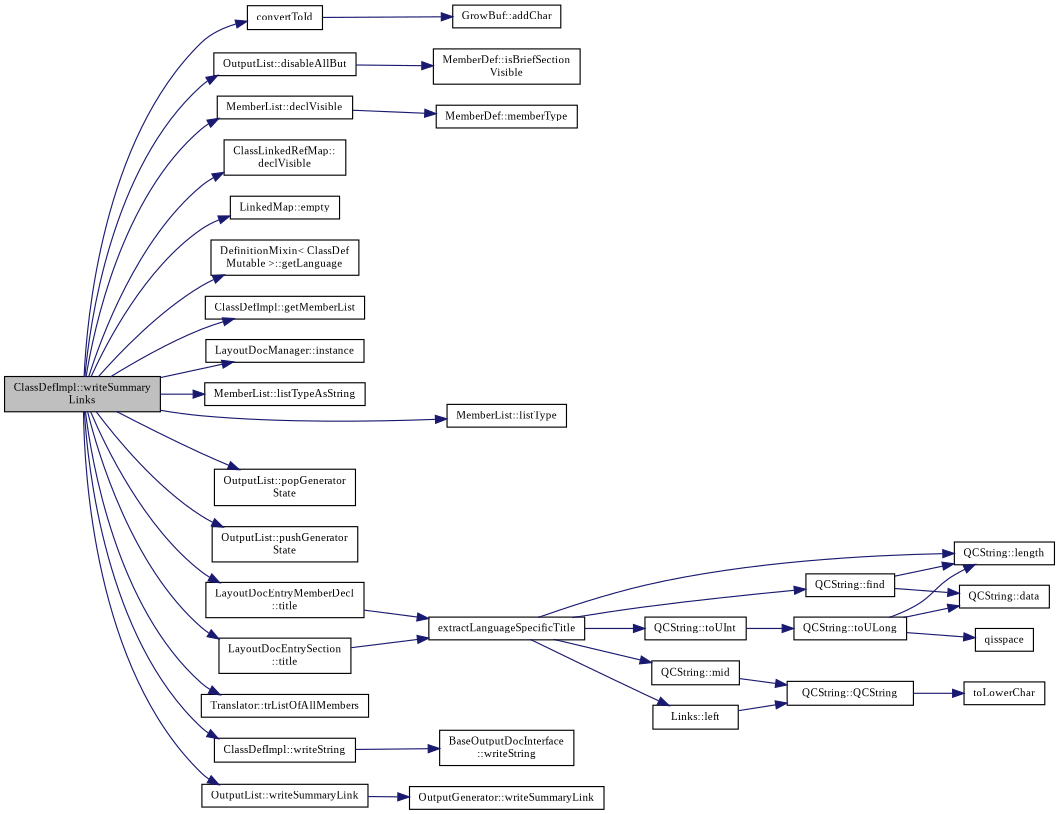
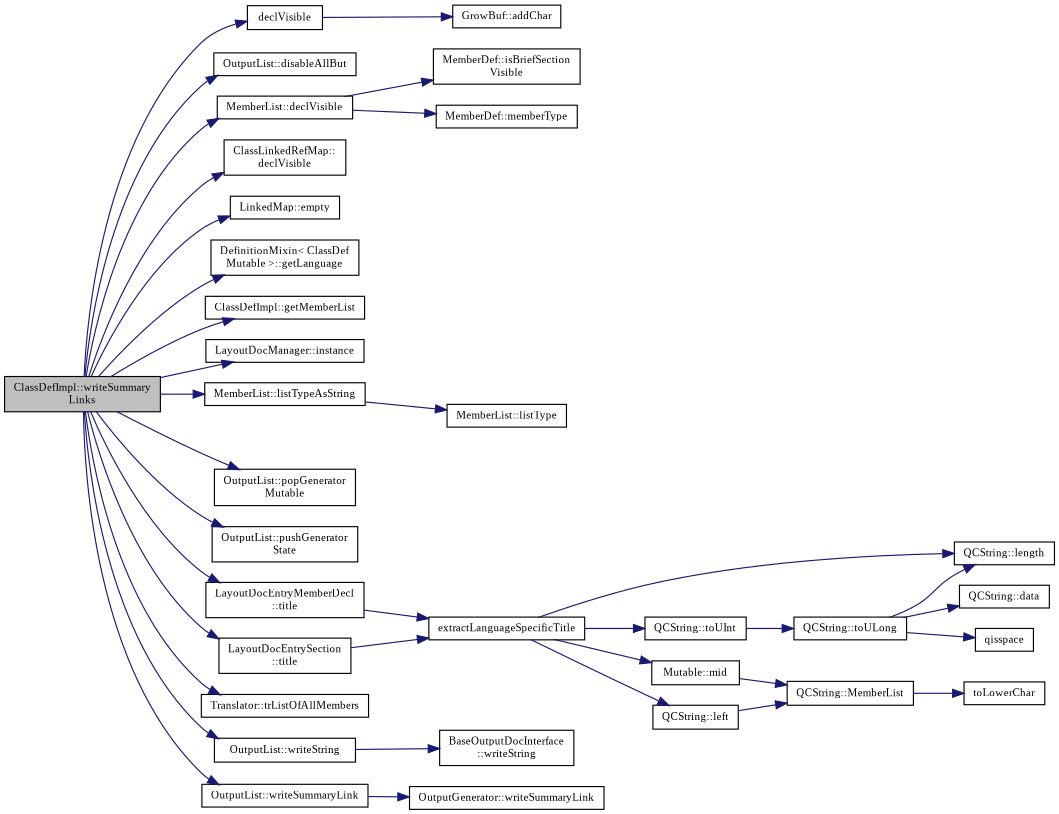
(285, 18) -> (285, 18)
(389, 65) -> (383, 89)
(298, 421) -> (400, 405)
(285, 487) -> (285, 487)
(850, 585) -> none
(696, 673) -> (696, 673)
(850, 693) -> (850, 693)
(696, 717) -> (696, 717)
(285, 750) -> (285, 750)
